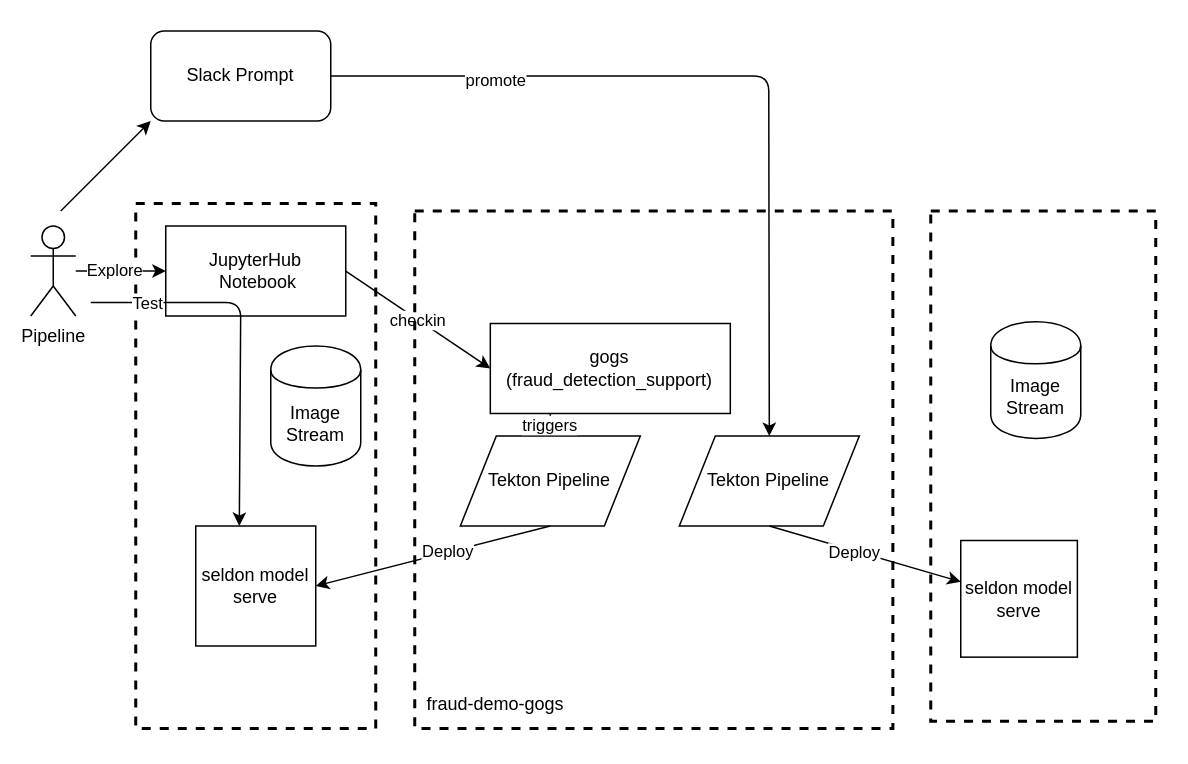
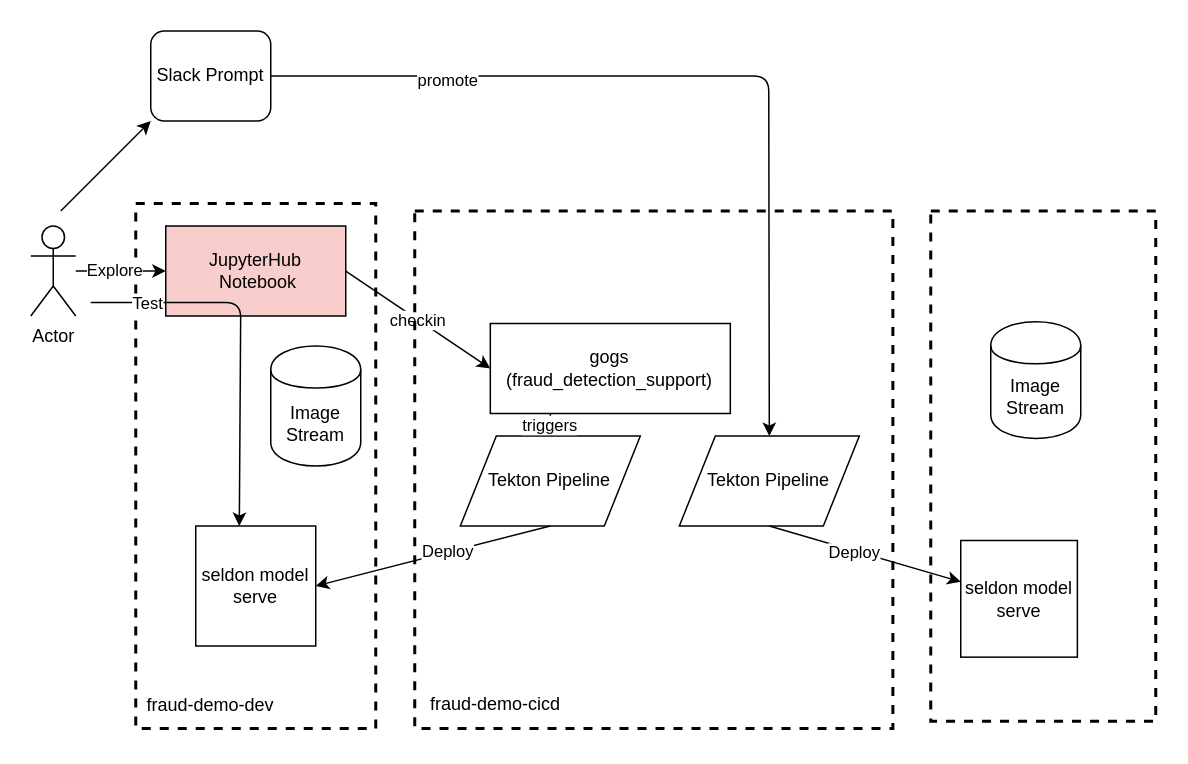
(241, 76) -> (211, 76)
(256, 271) -> (256, 271)
(54, 337) -> (54, 337)
(496, 704) -> (496, 704)
none -> (211, 706)
